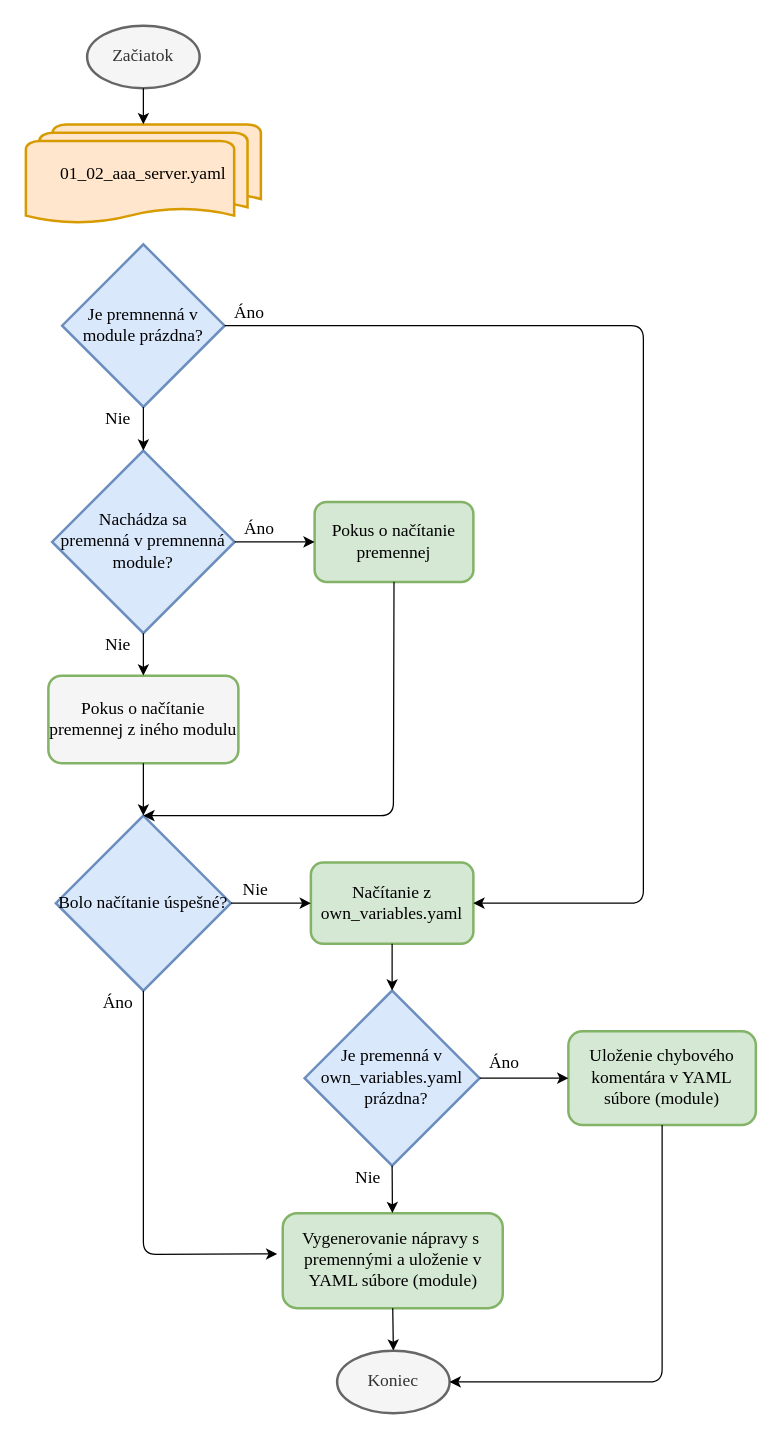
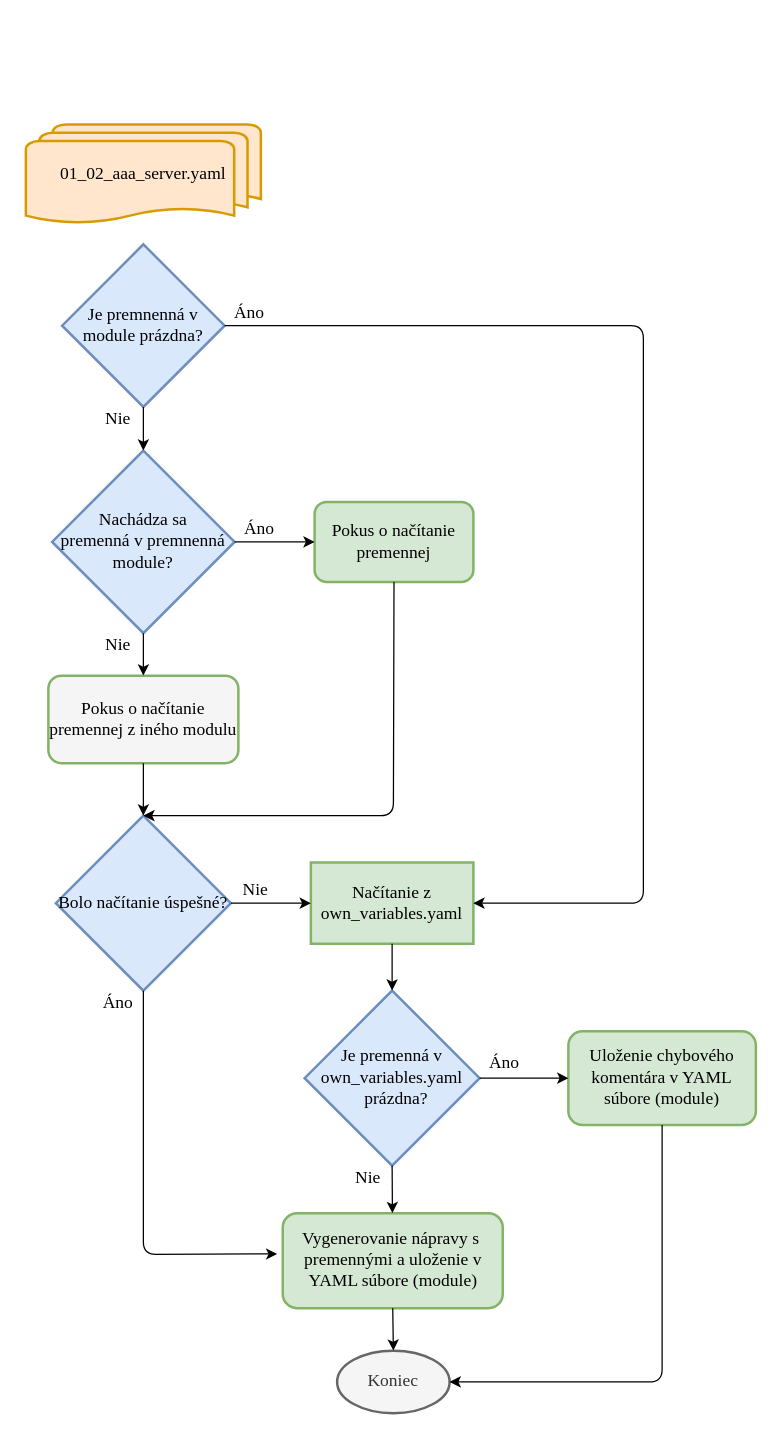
(143, 57) -> none
(143, 102) -> none
(392, 903) -> (392, 903)
